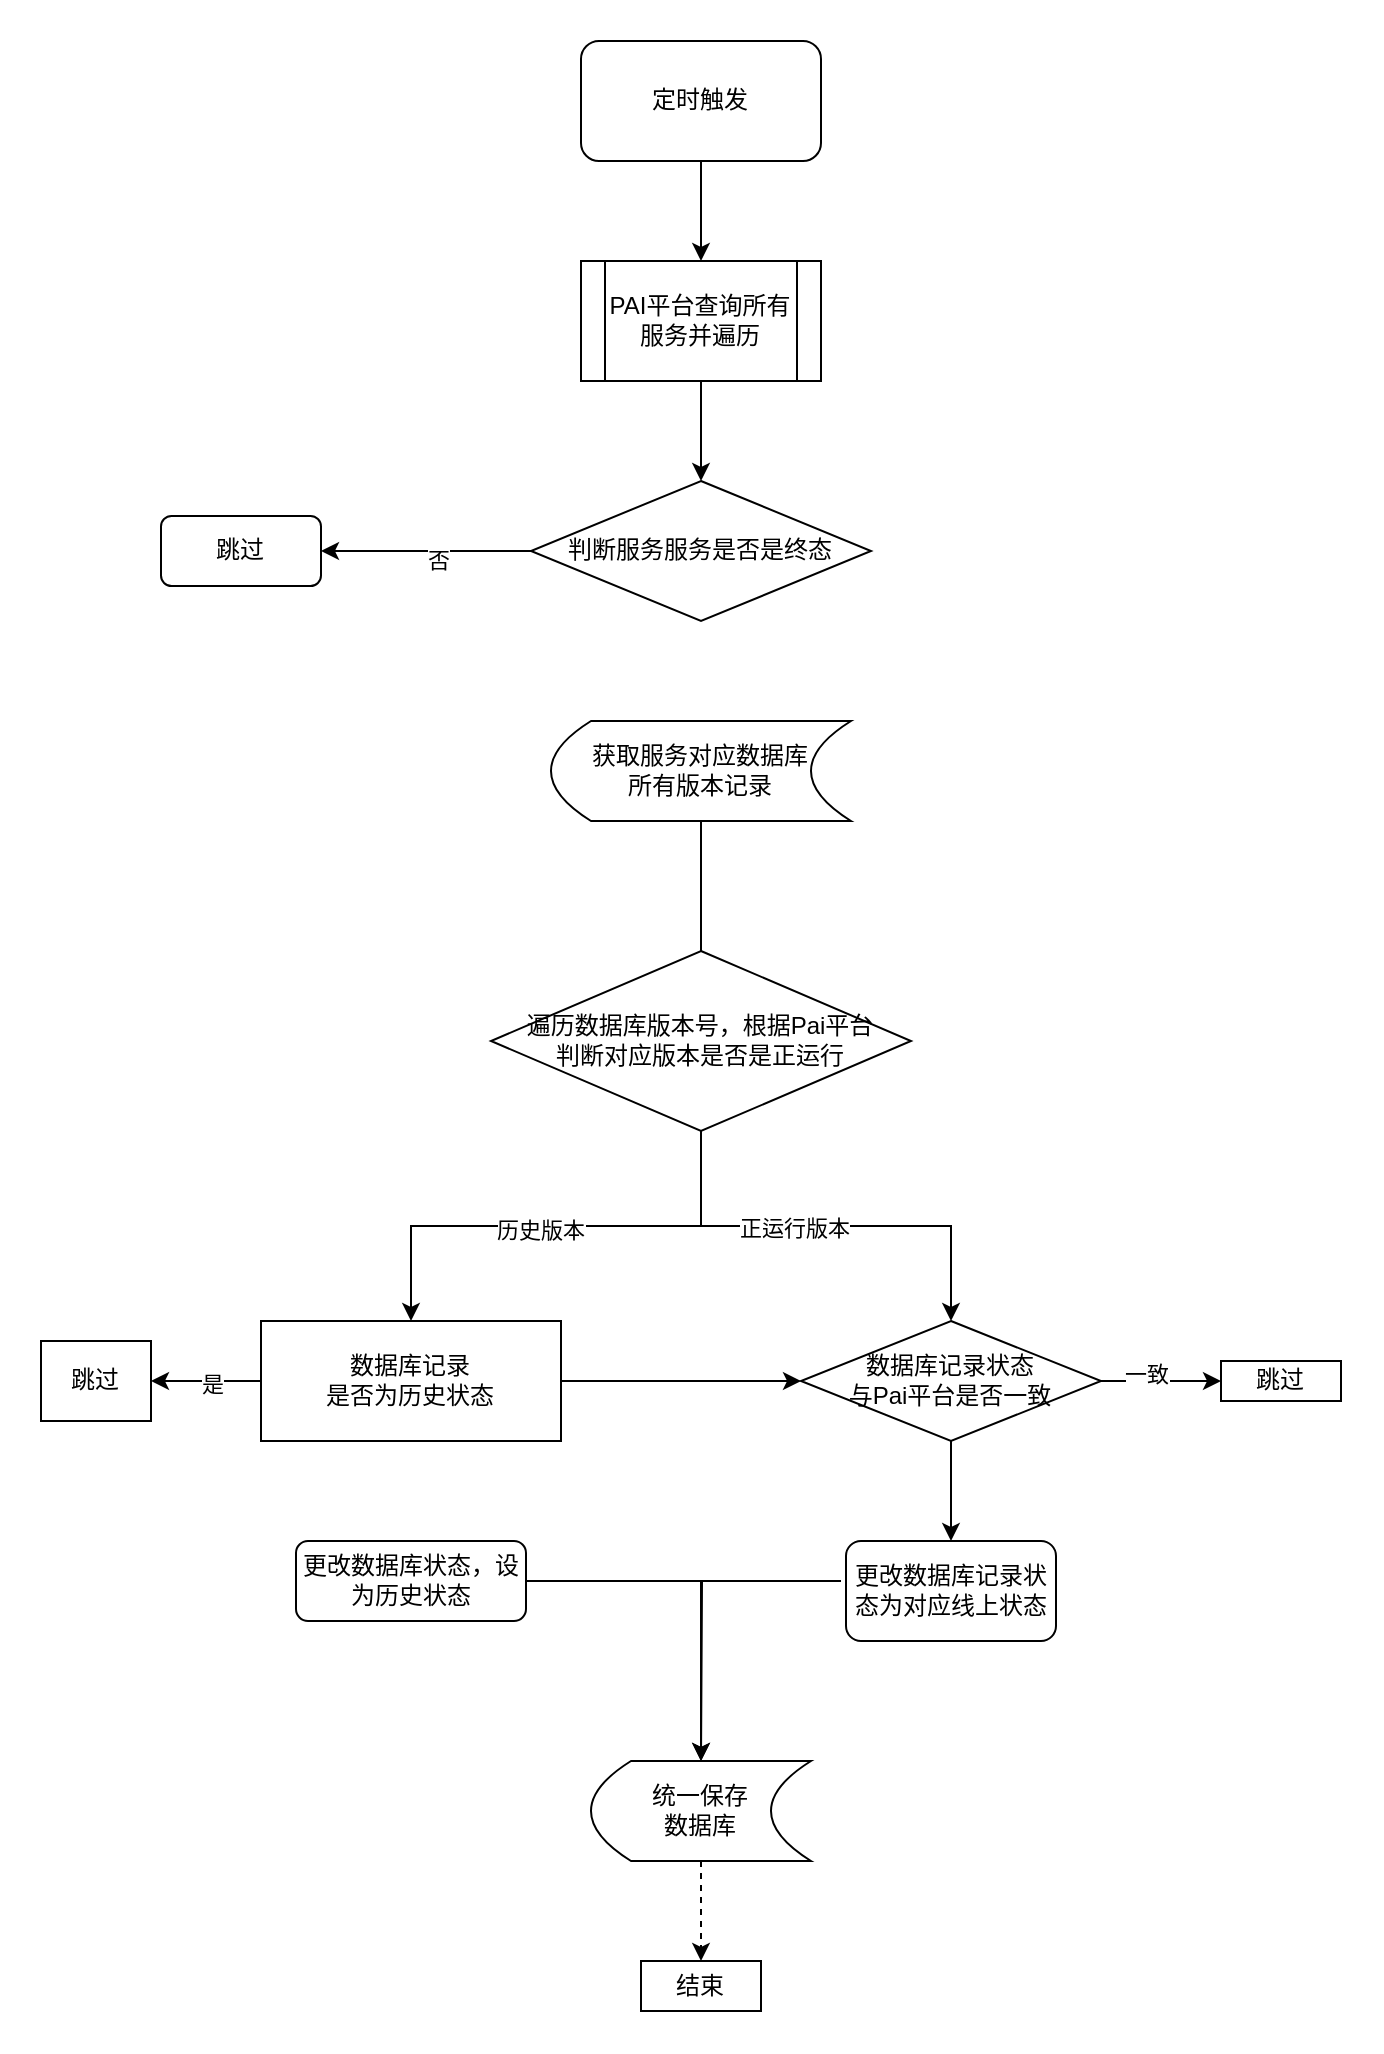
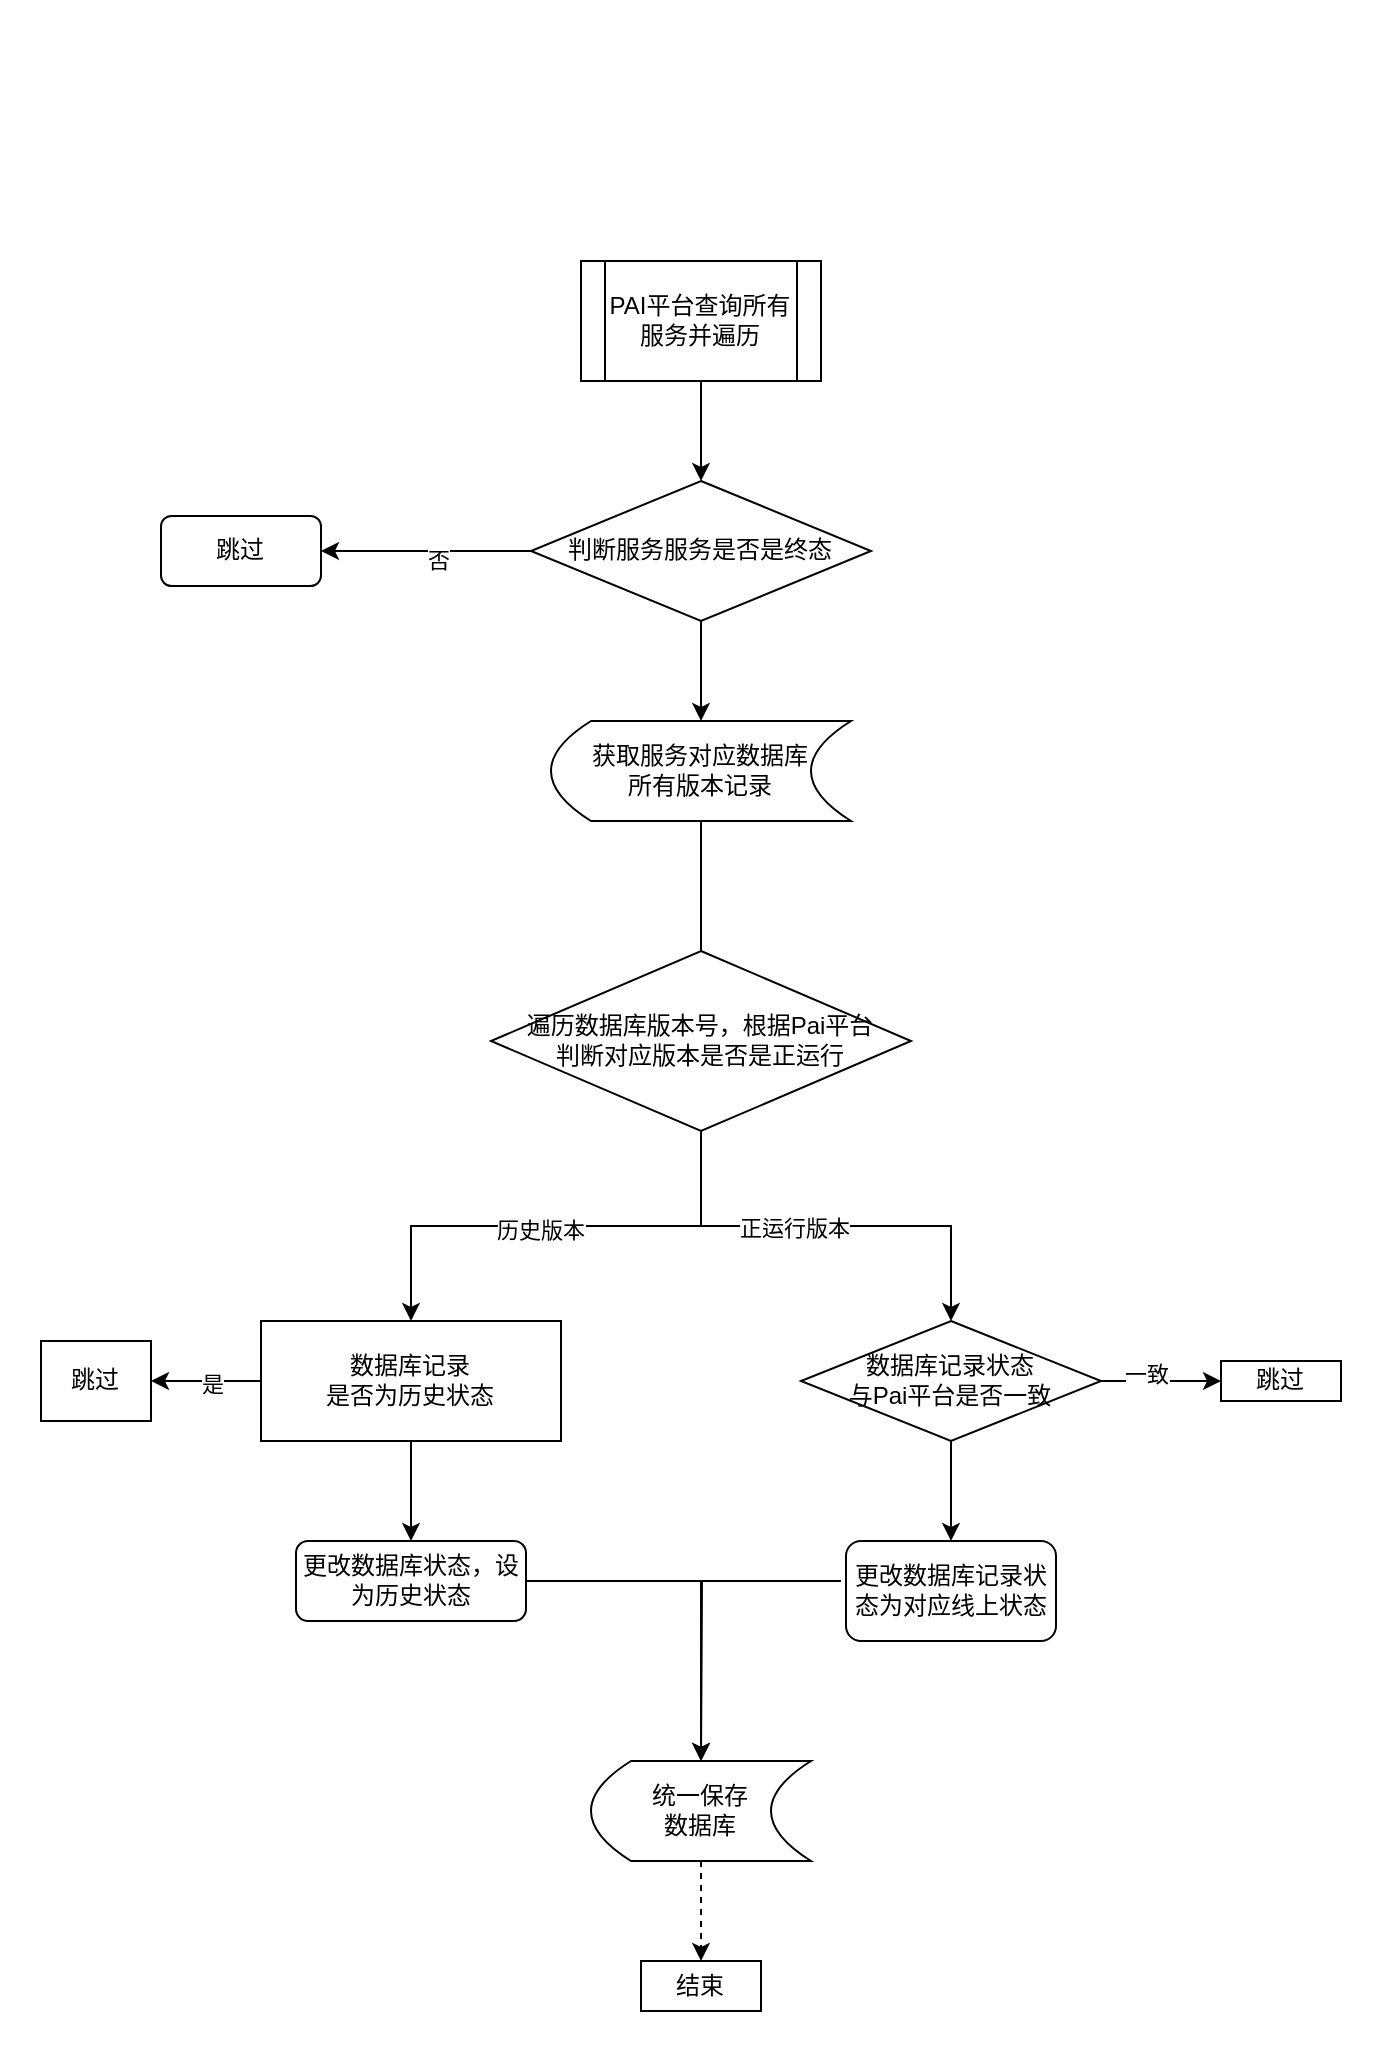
(701, 101) -> none
(701, 204) -> none
none -> (701, 664)
(674, 1381) -> (411, 1484)
